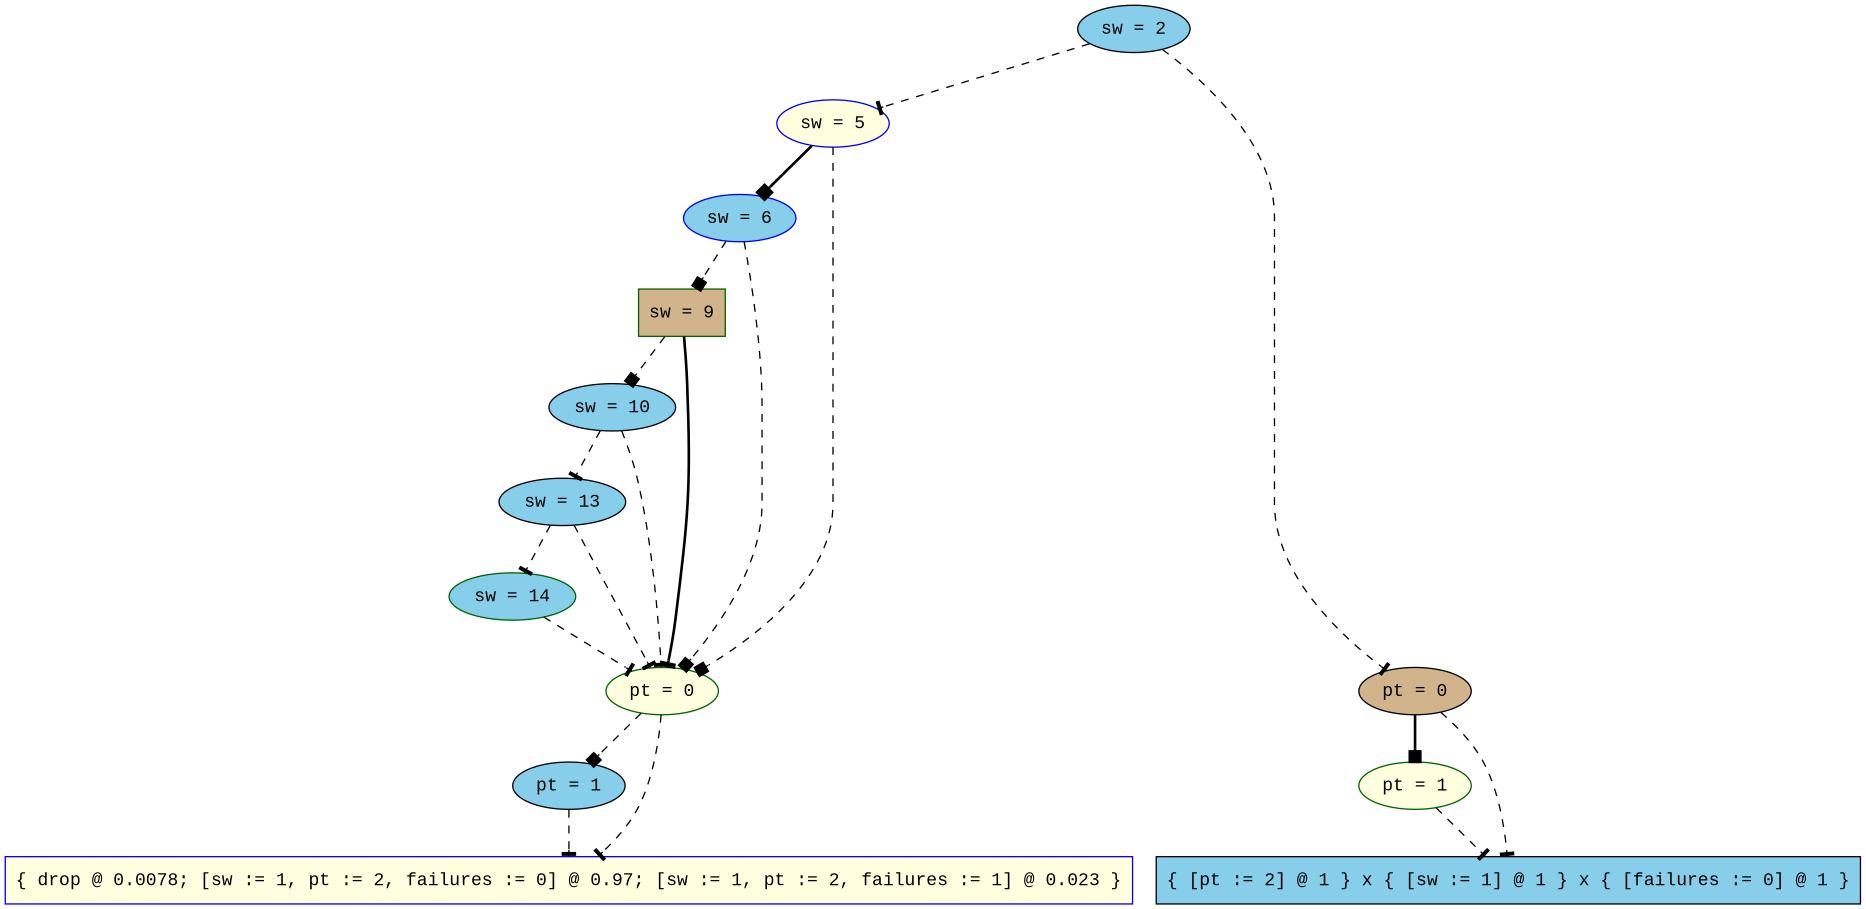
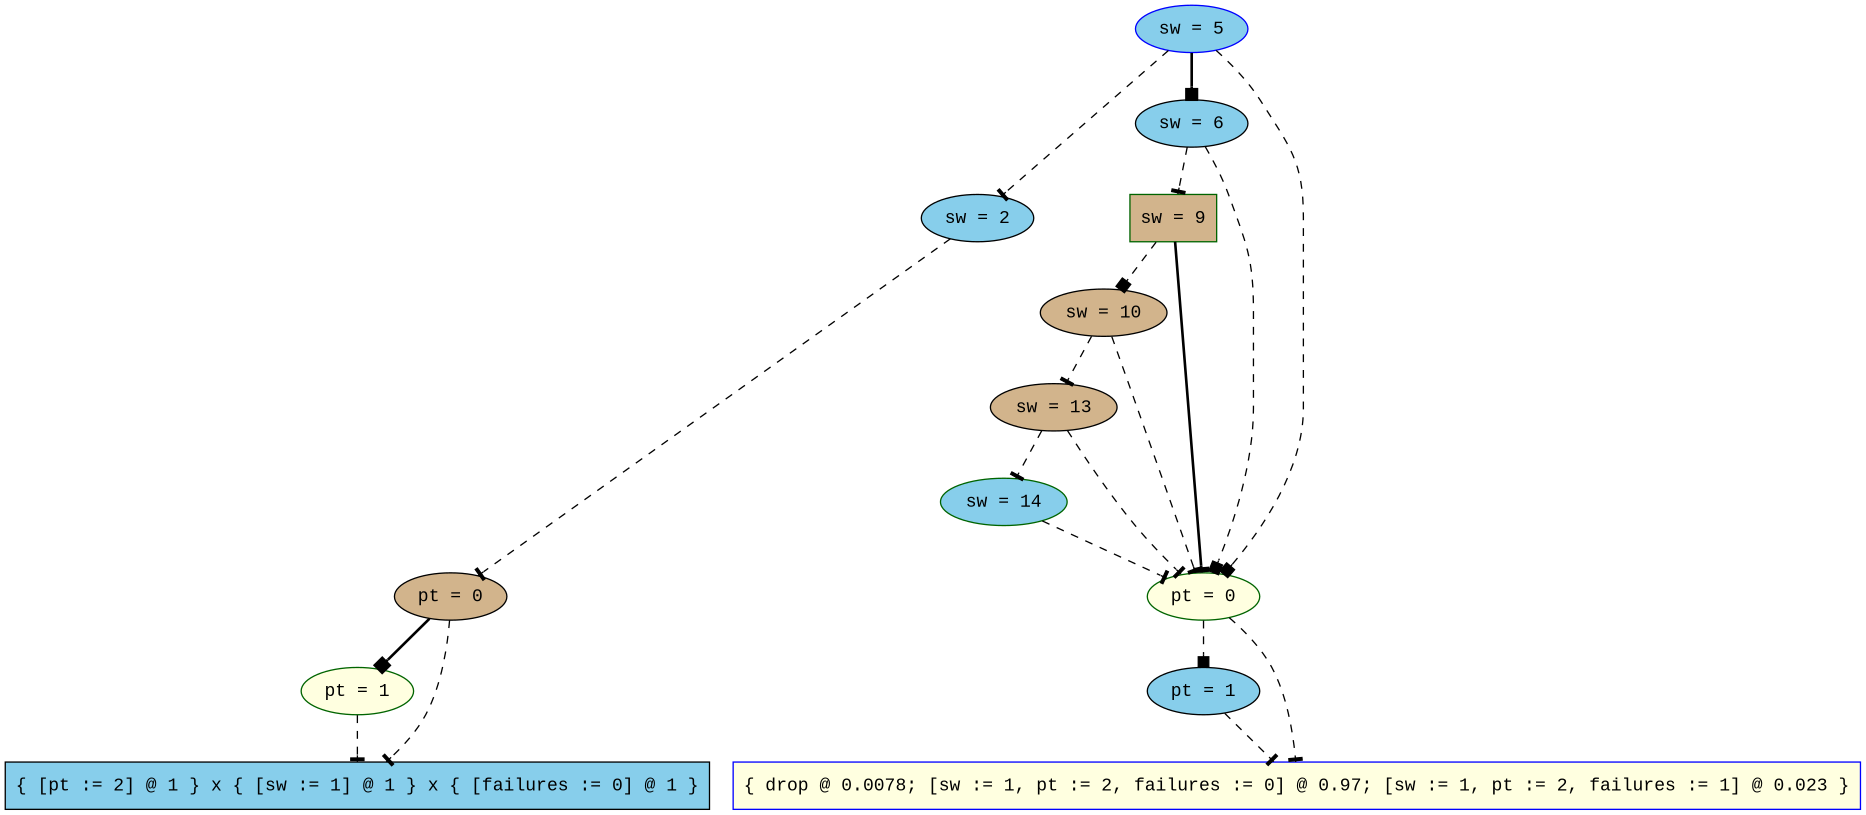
(987, 75) -> (1087, 121)
(833, 124) -> (1192, 29)
(740, 218) -> (1192, 124)
(715, 259) -> (1183, 167)
(612, 407) -> (1104, 313)
(562, 502) -> (1054, 407)
